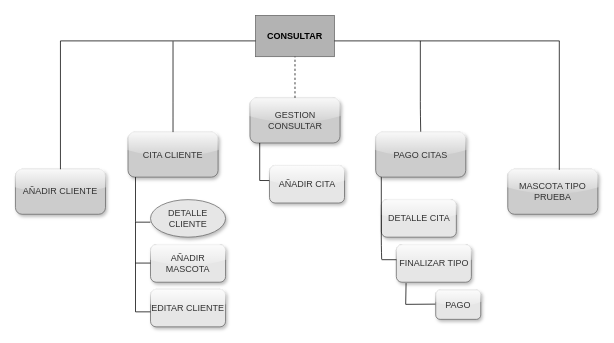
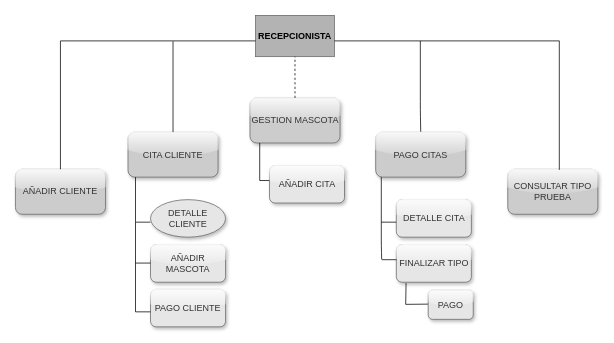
(295, 36) -> (295, 36)
(295, 120) -> (295, 120)
(552, 192) -> (552, 192)
(419, 218) -> (434, 218)
(458, 305) -> (450, 305)
(188, 308) -> (188, 308)
